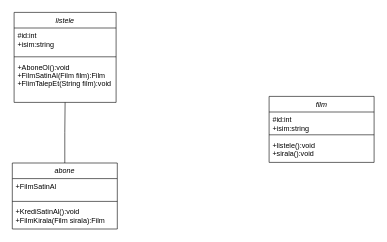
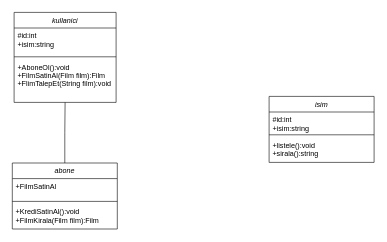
(65, 20) -> (65, 20)
(321, 104) -> (321, 104)
(298, 145) -> (298, 145)
(51, 212) -> (51, 212)
